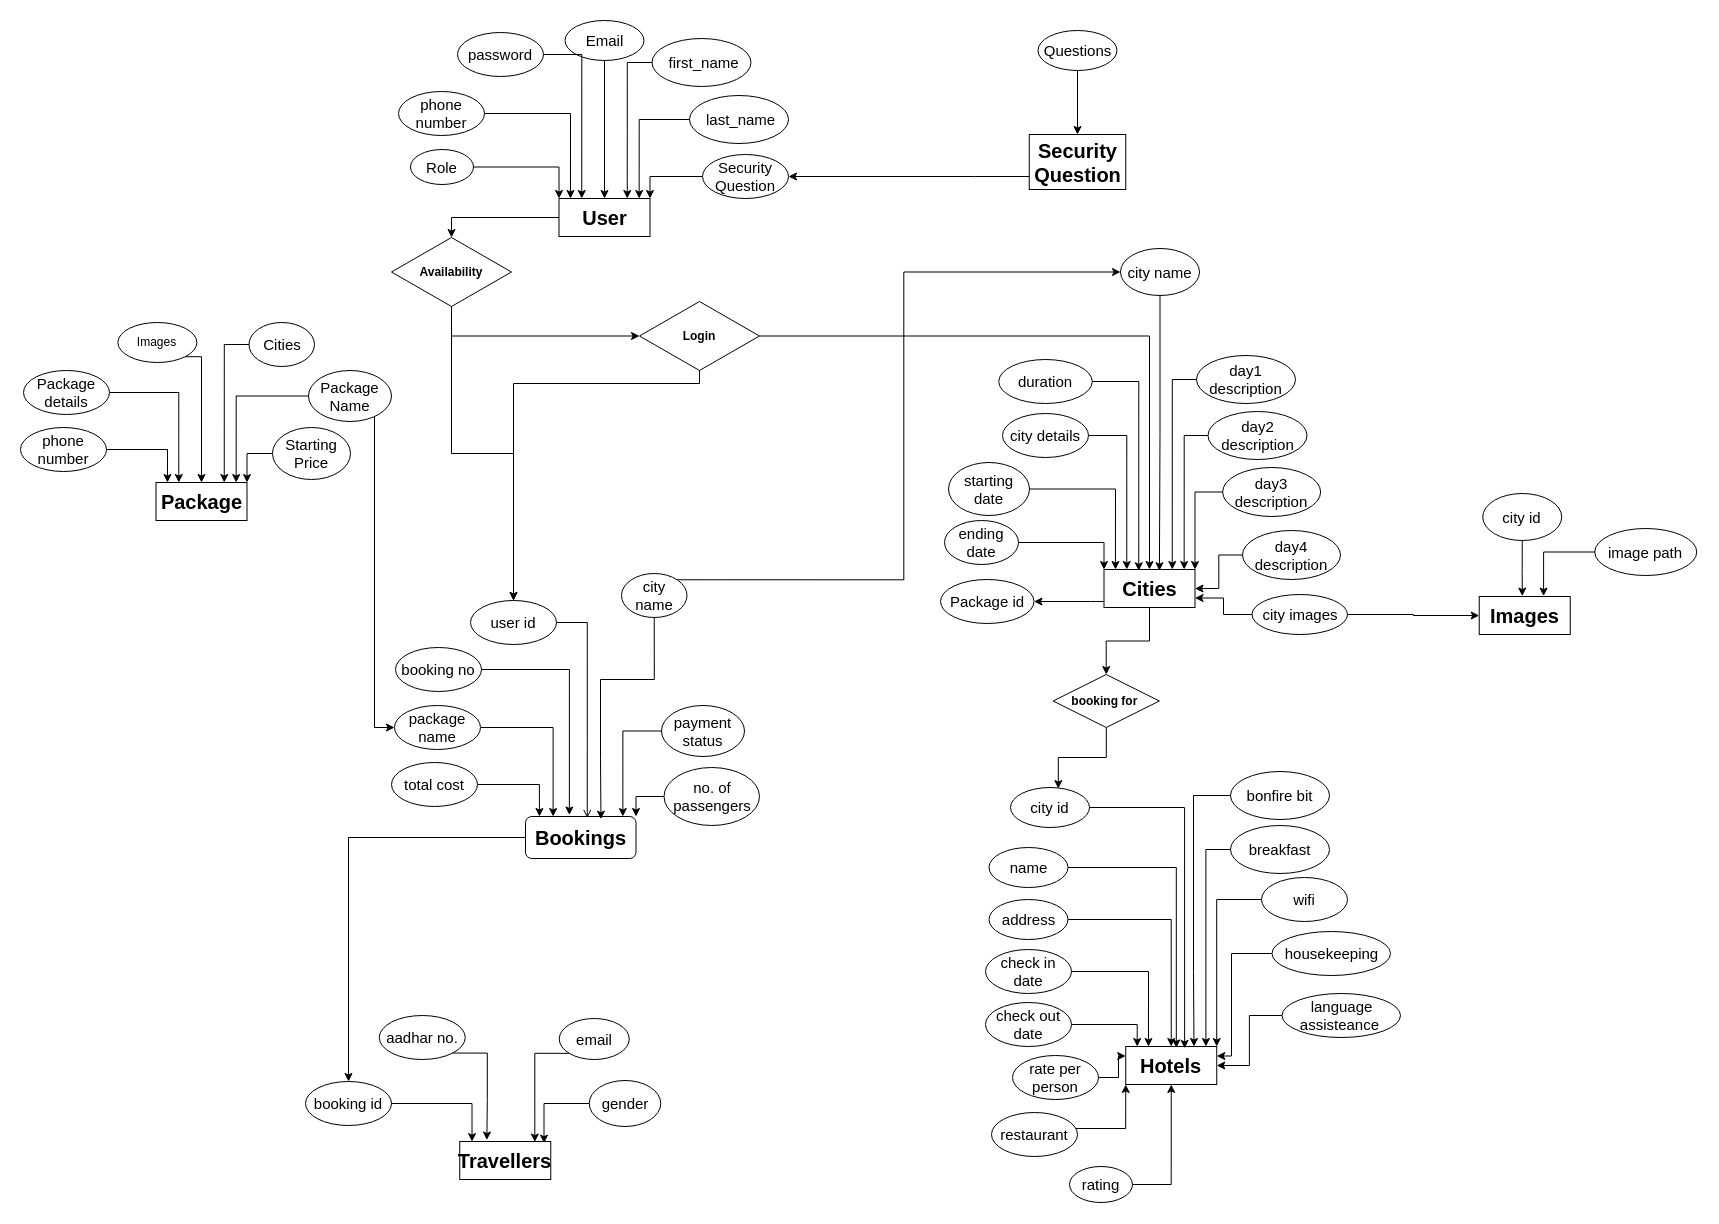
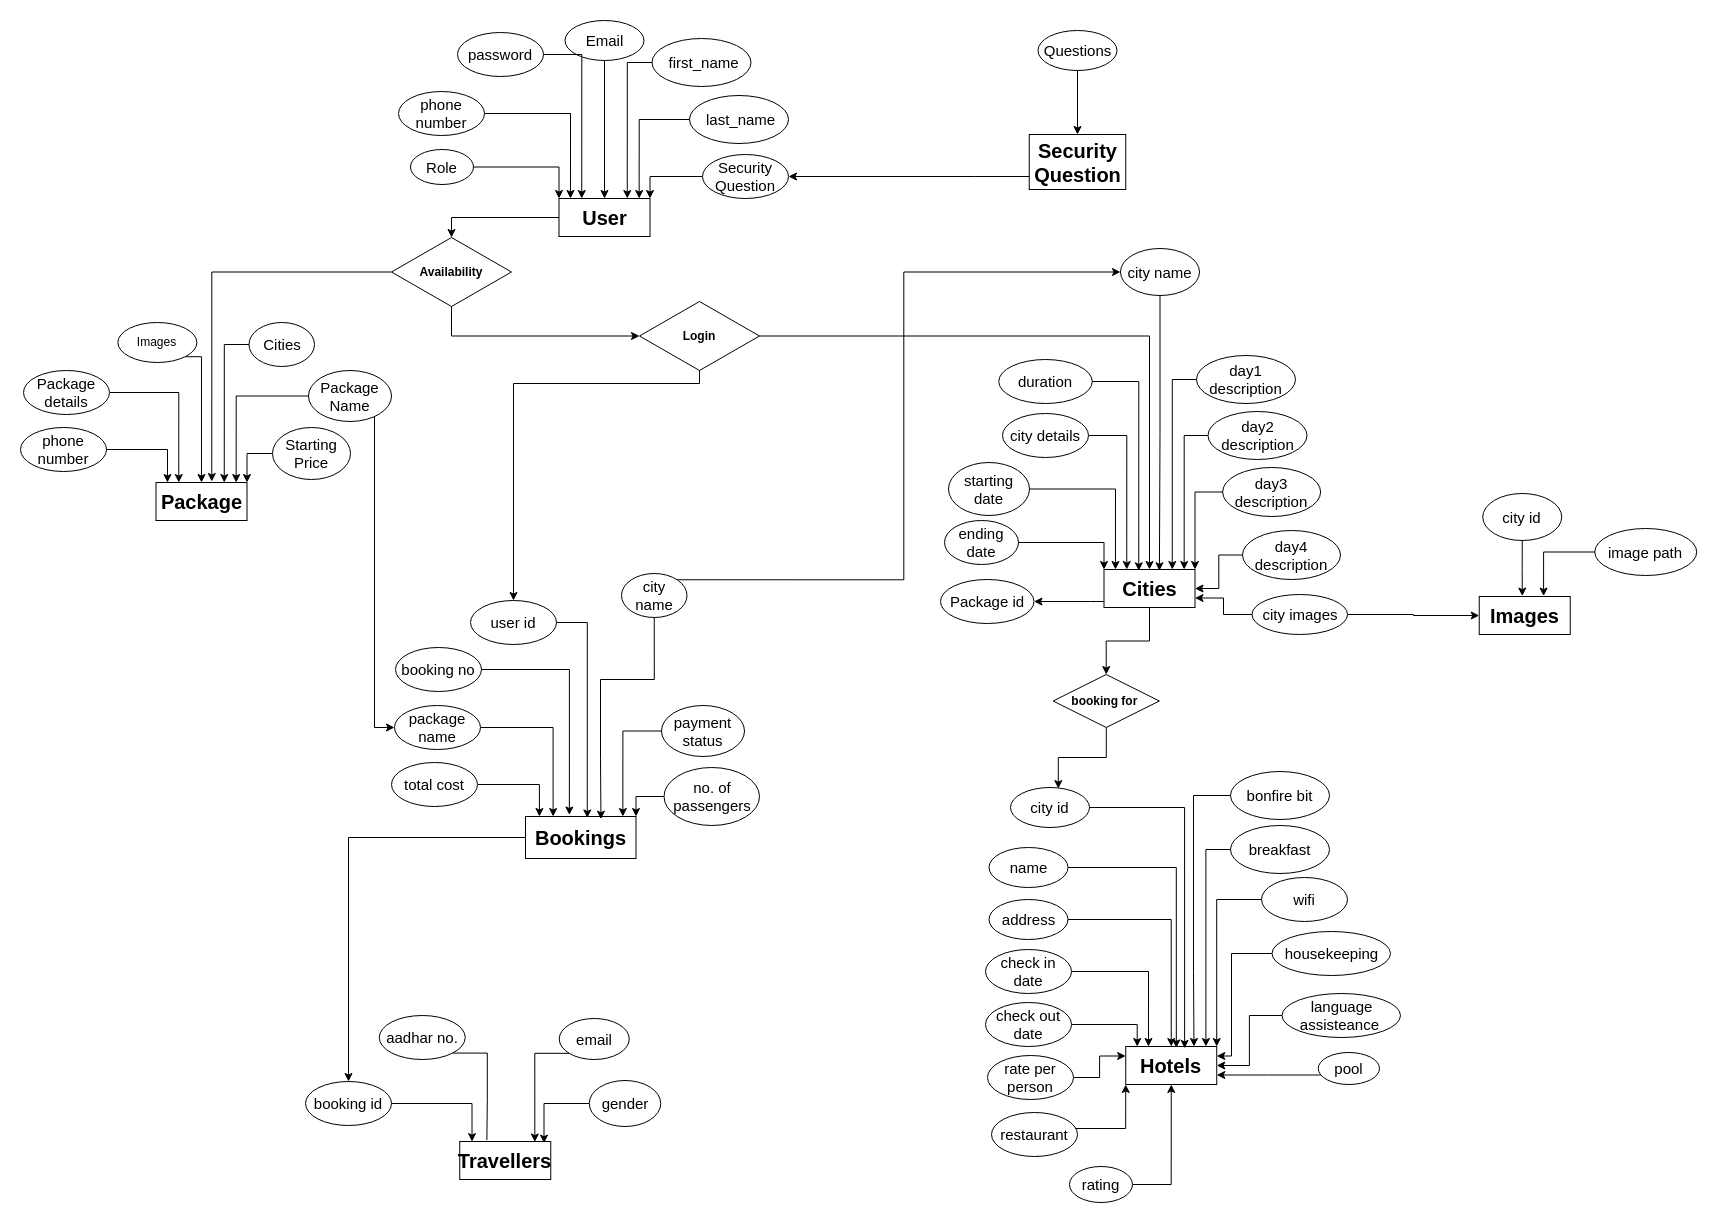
(452, 425) -> (212, 284)
(587, 811) -> (587, 810)
(581, 838) -> (581, 838)
none -> (1349, 1069)
none -> (1273, 1075)
(1056, 1078) -> (1031, 1078)
(487, 1132) -> (487, 1135)
